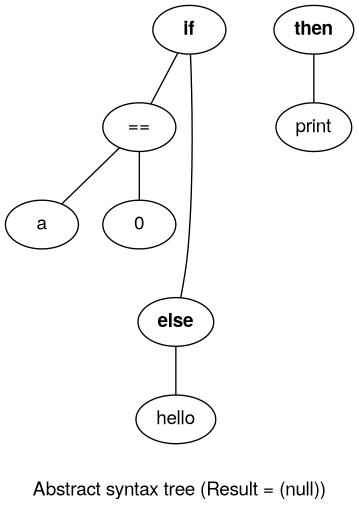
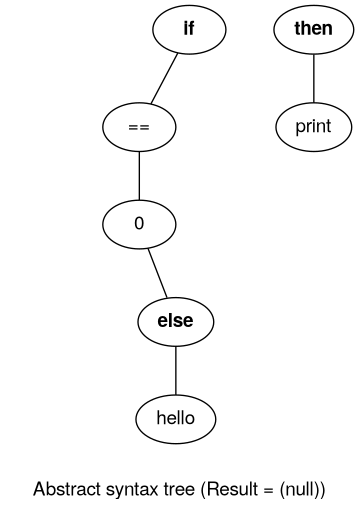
(192, 176) -> (158, 273)
(42, 225) -> none
